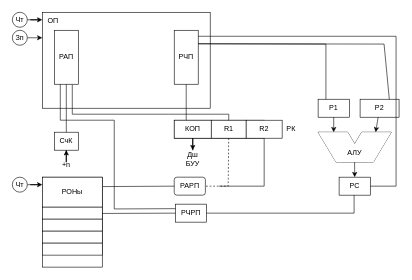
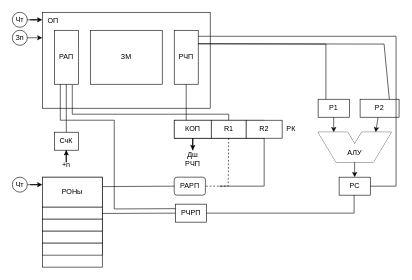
none -> (126, 57)
(193, 159) -> (193, 159)
